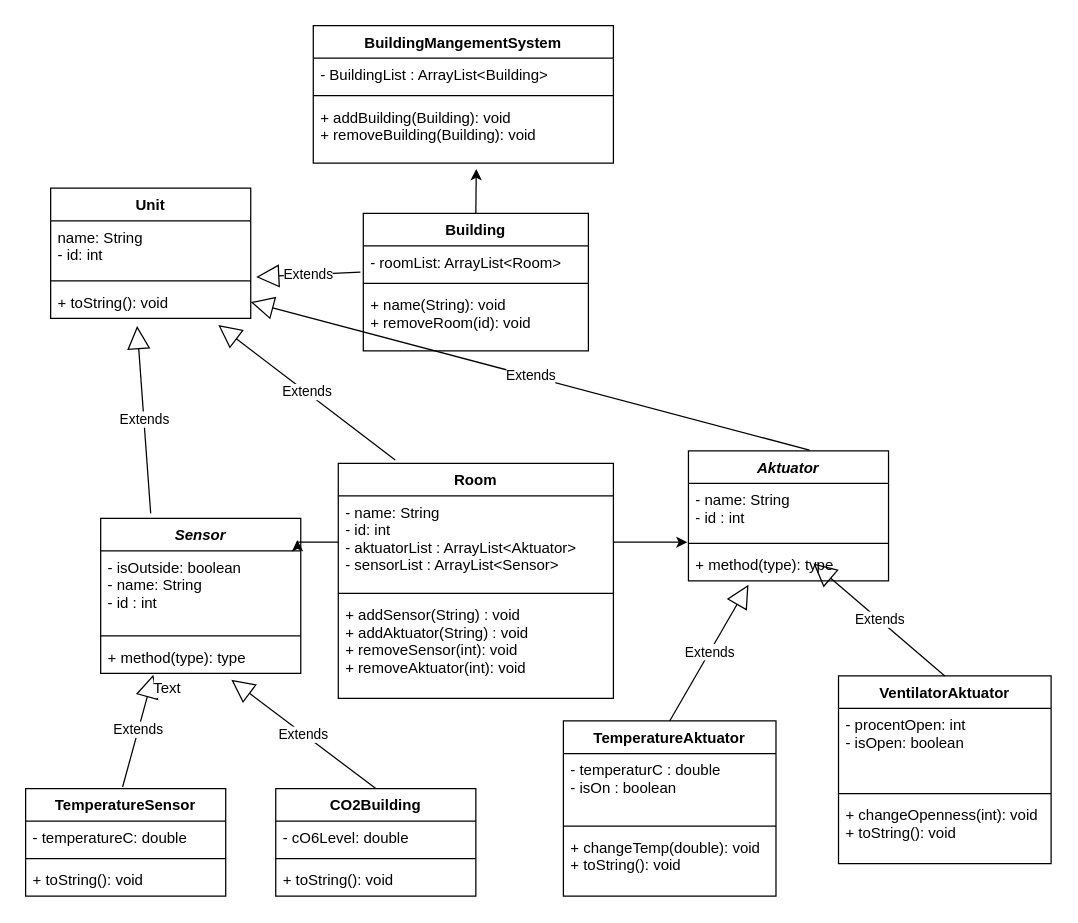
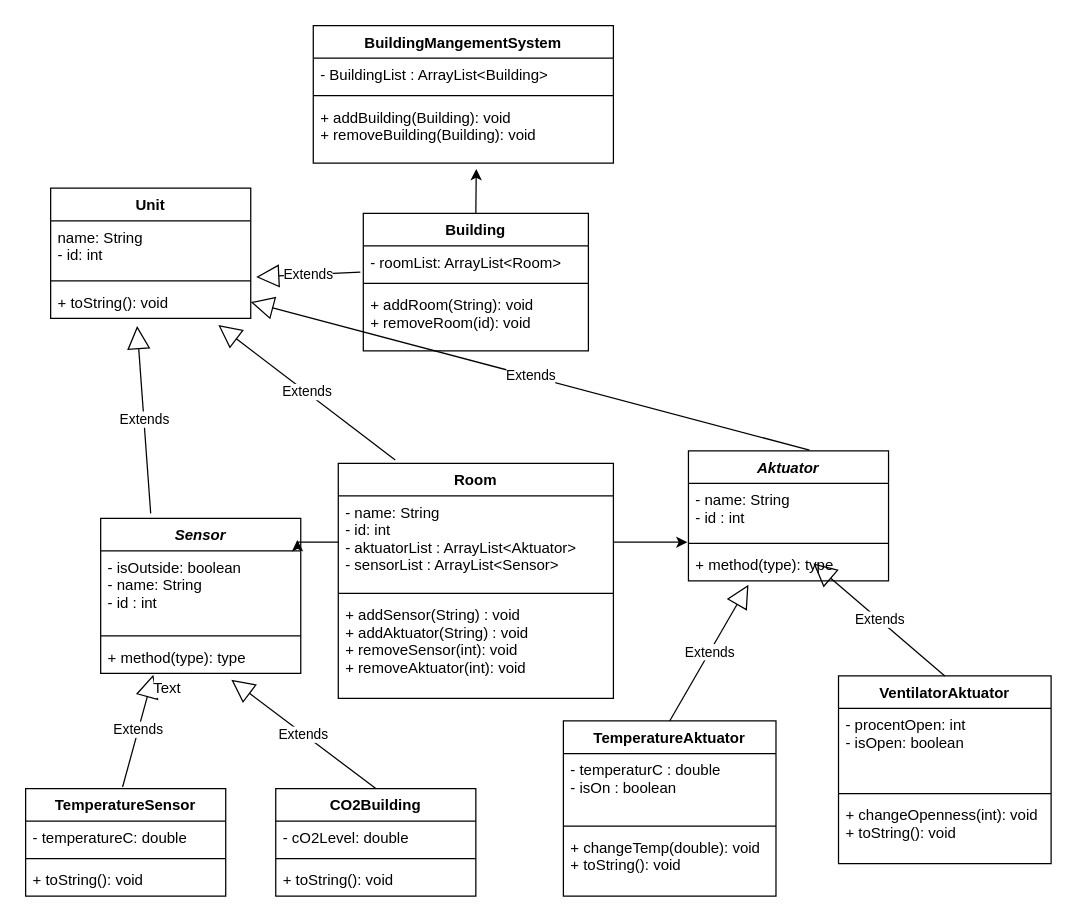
(444, 305) -> (457, 305)
(348, 838) -> (348, 838)
